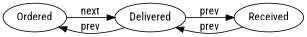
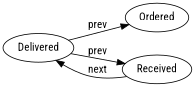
(87, 18) -> none
(210, 27) -> (98, 70)
